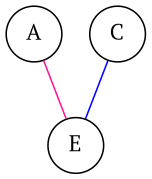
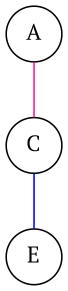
(55, 90) -> (34, 90)
